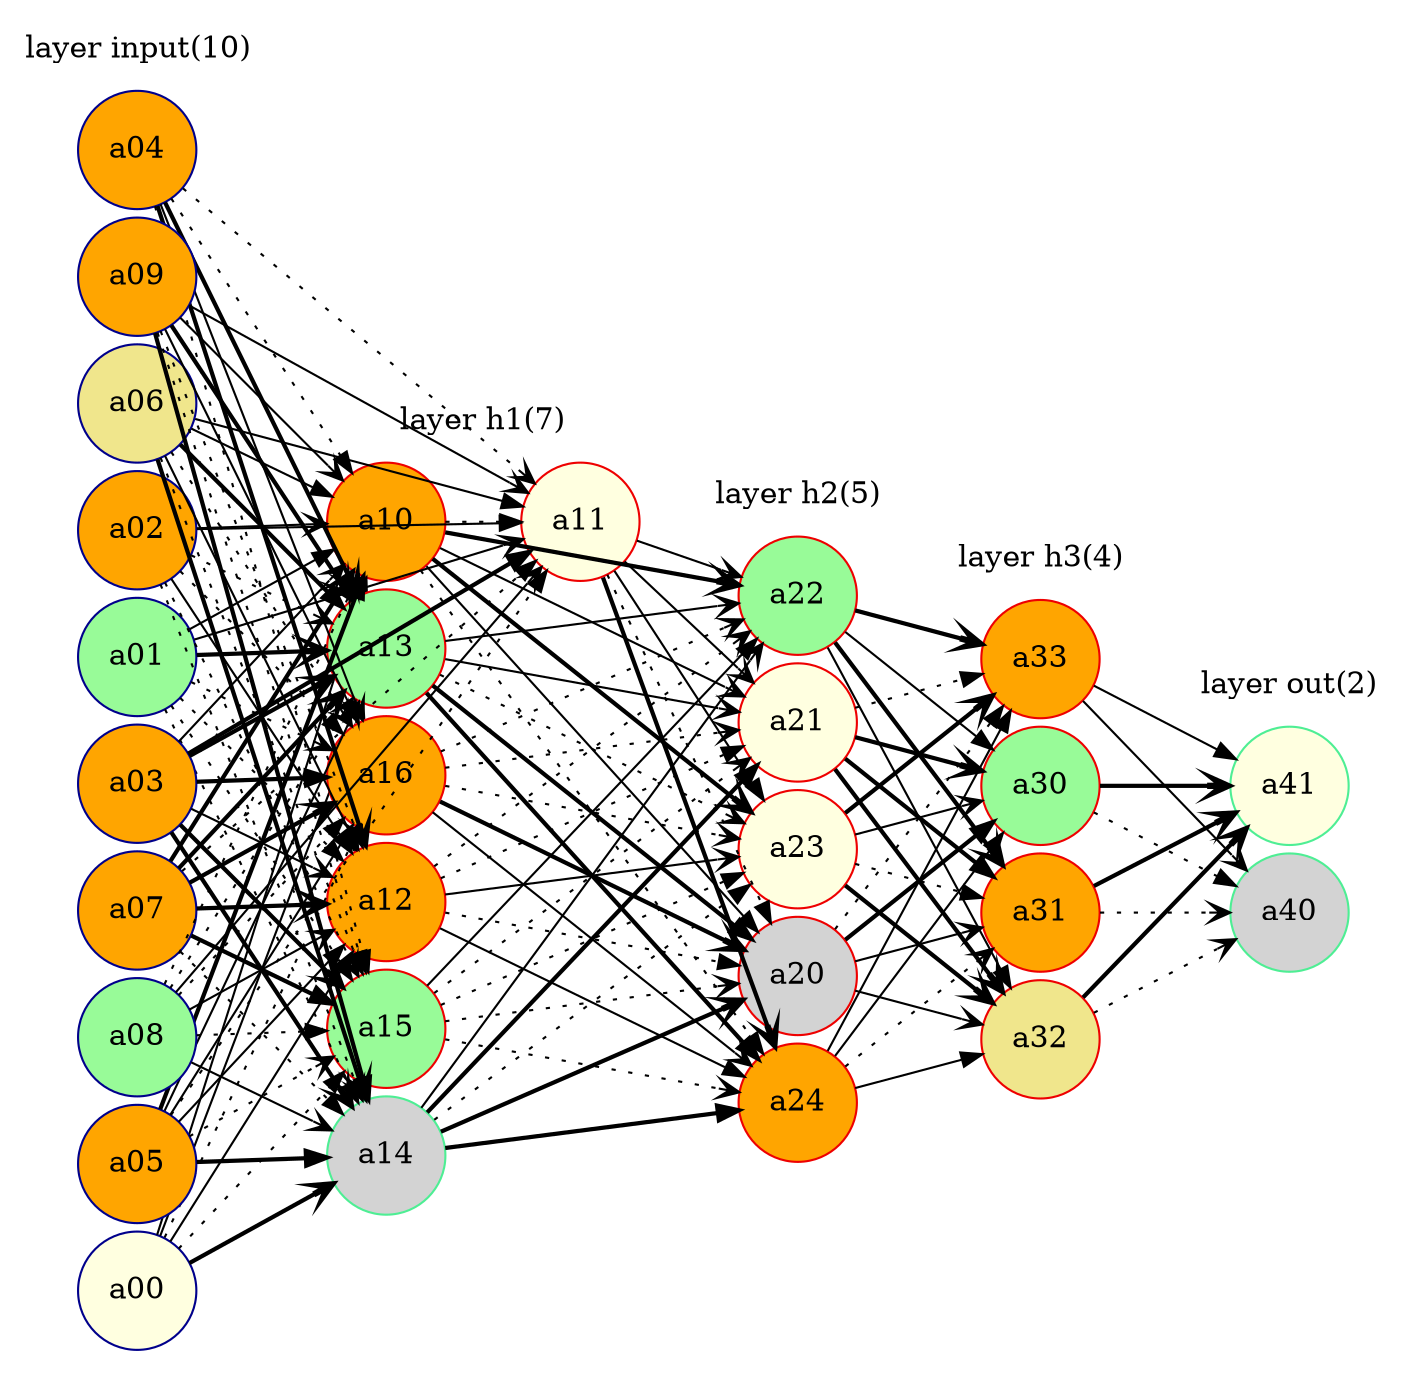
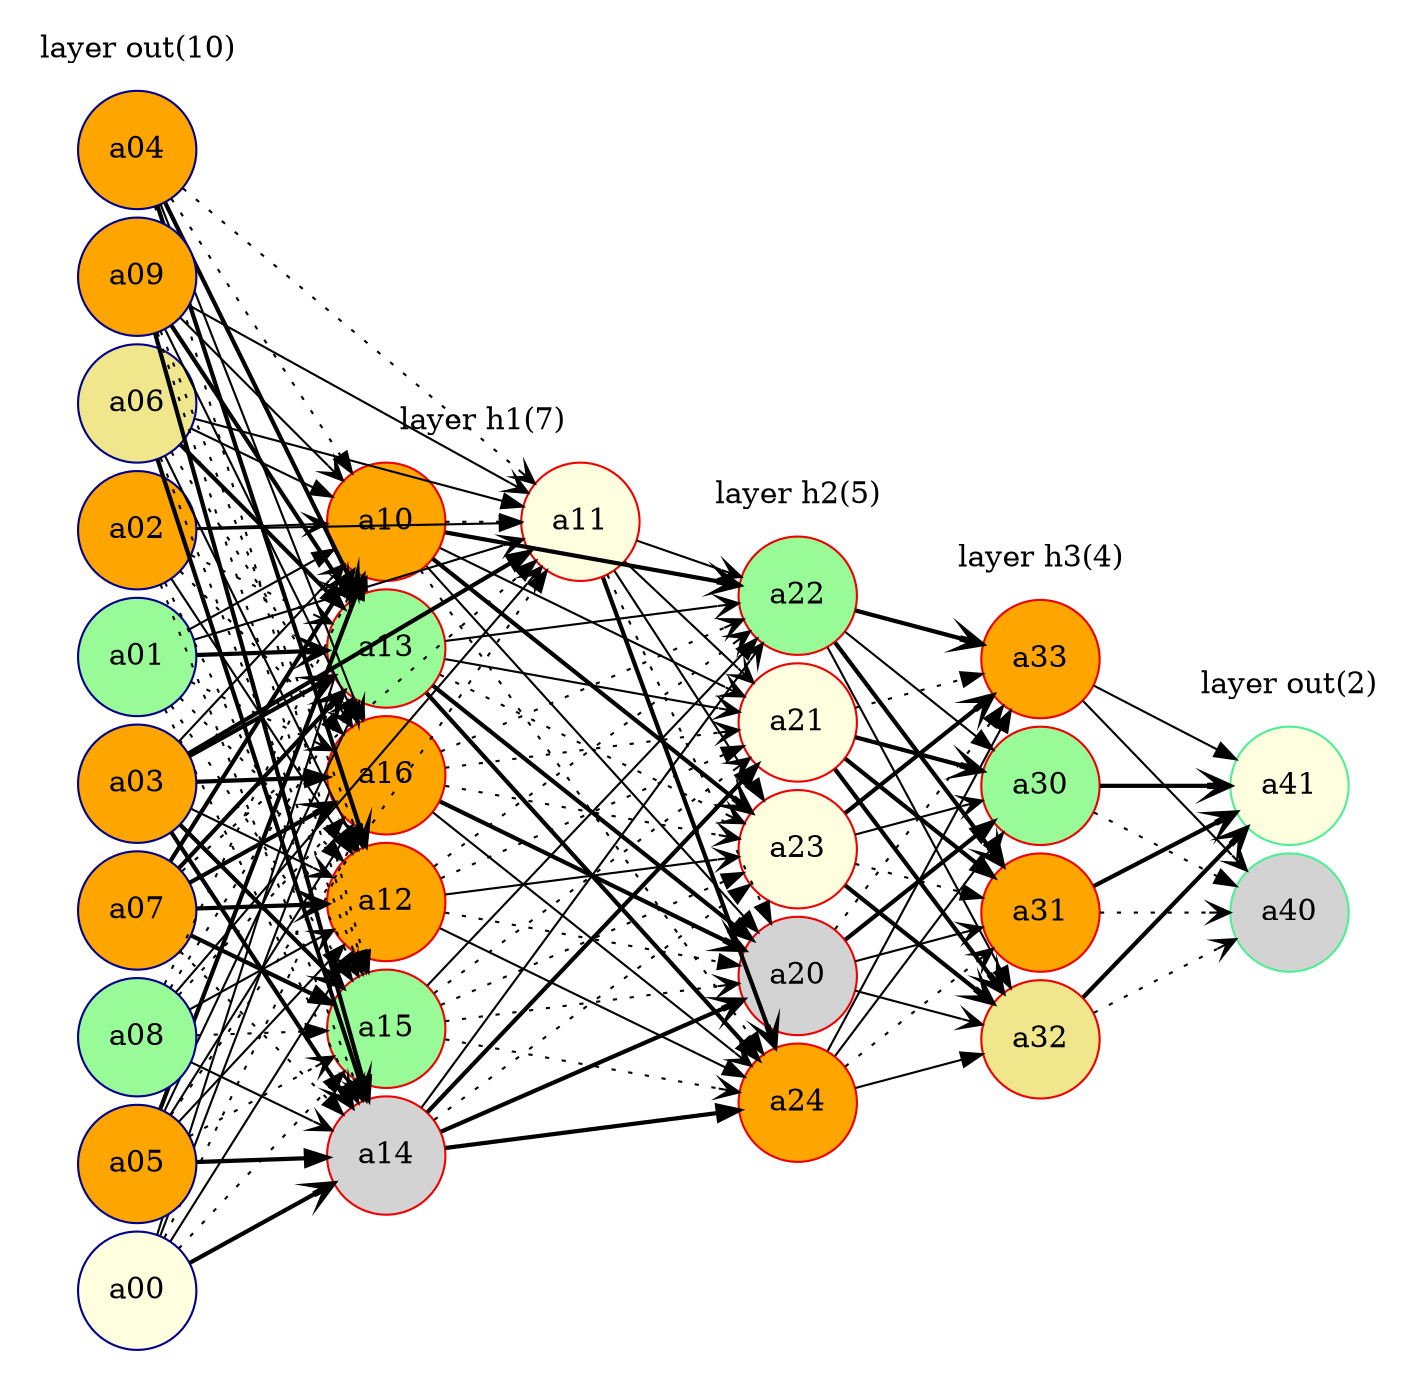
(138, 50) -> (138, 50)
(386, 1156) -> (386, 1156)
